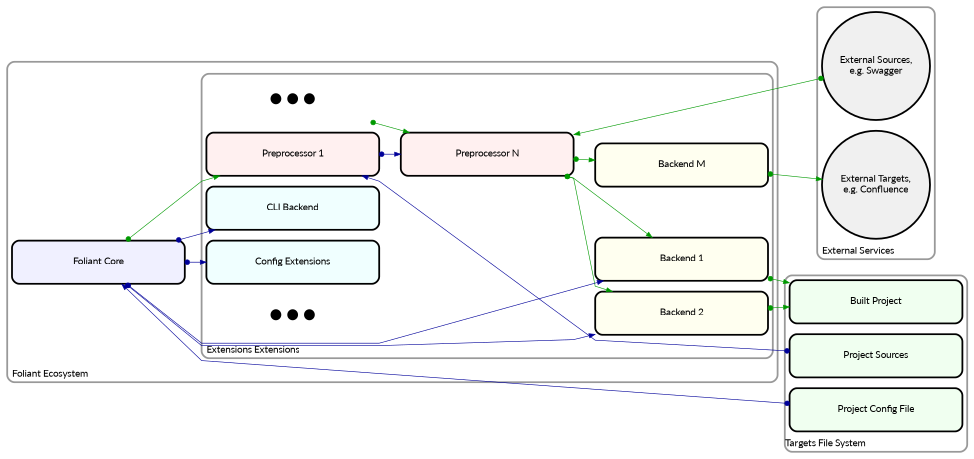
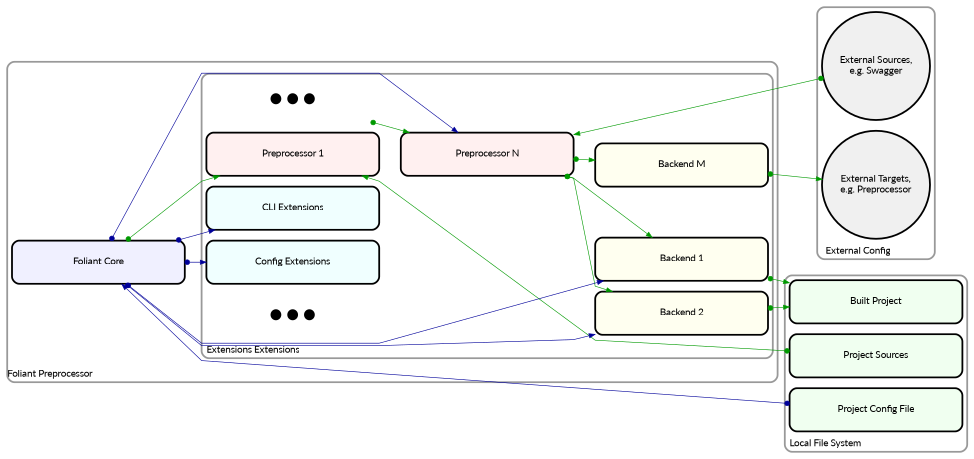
(389, 154) -> (195, 86)
(876, 185) -> (876, 185)
(293, 208) -> (293, 208)
(858, 251) -> (858, 251)
(559, 313) -> (559, 313)
(50, 374) -> (50, 374)
(826, 444) -> (826, 444)
